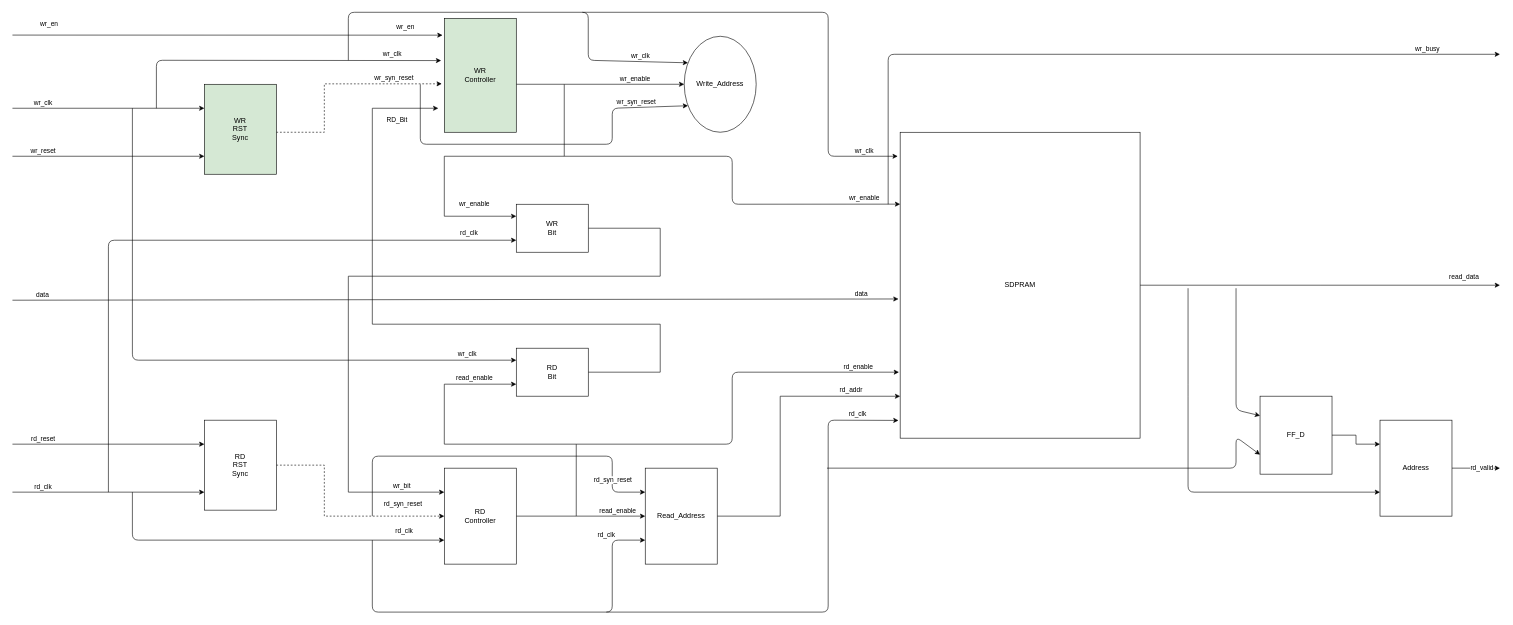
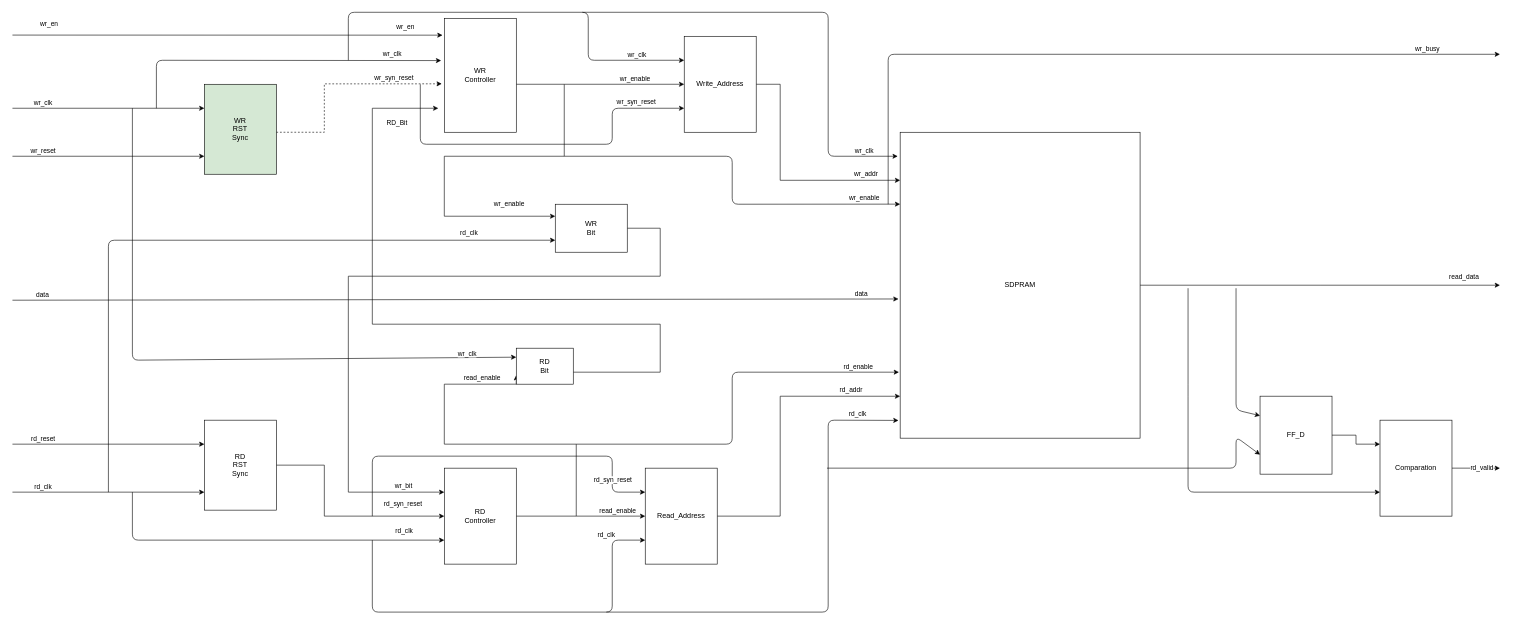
(480, 75) -> (480, 75)
(720, 84) -> (720, 84)
none -> (779, 84)
(552, 228) -> (591, 228)
(552, 372) -> (545, 366)
(1416, 468) -> (1416, 468)
(332, 516) -> (332, 516)
